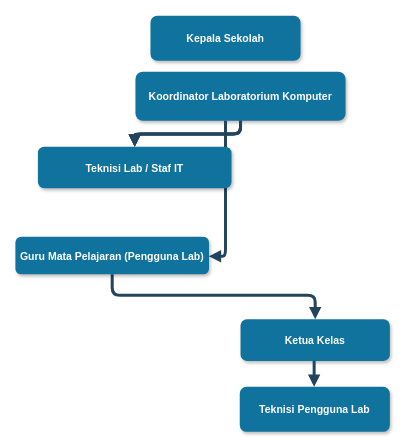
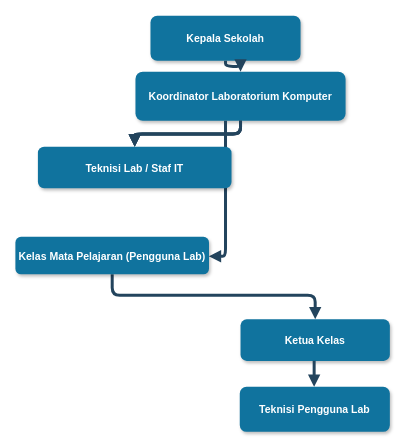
none -> (234, 66)
(112, 256) -> (112, 256)
